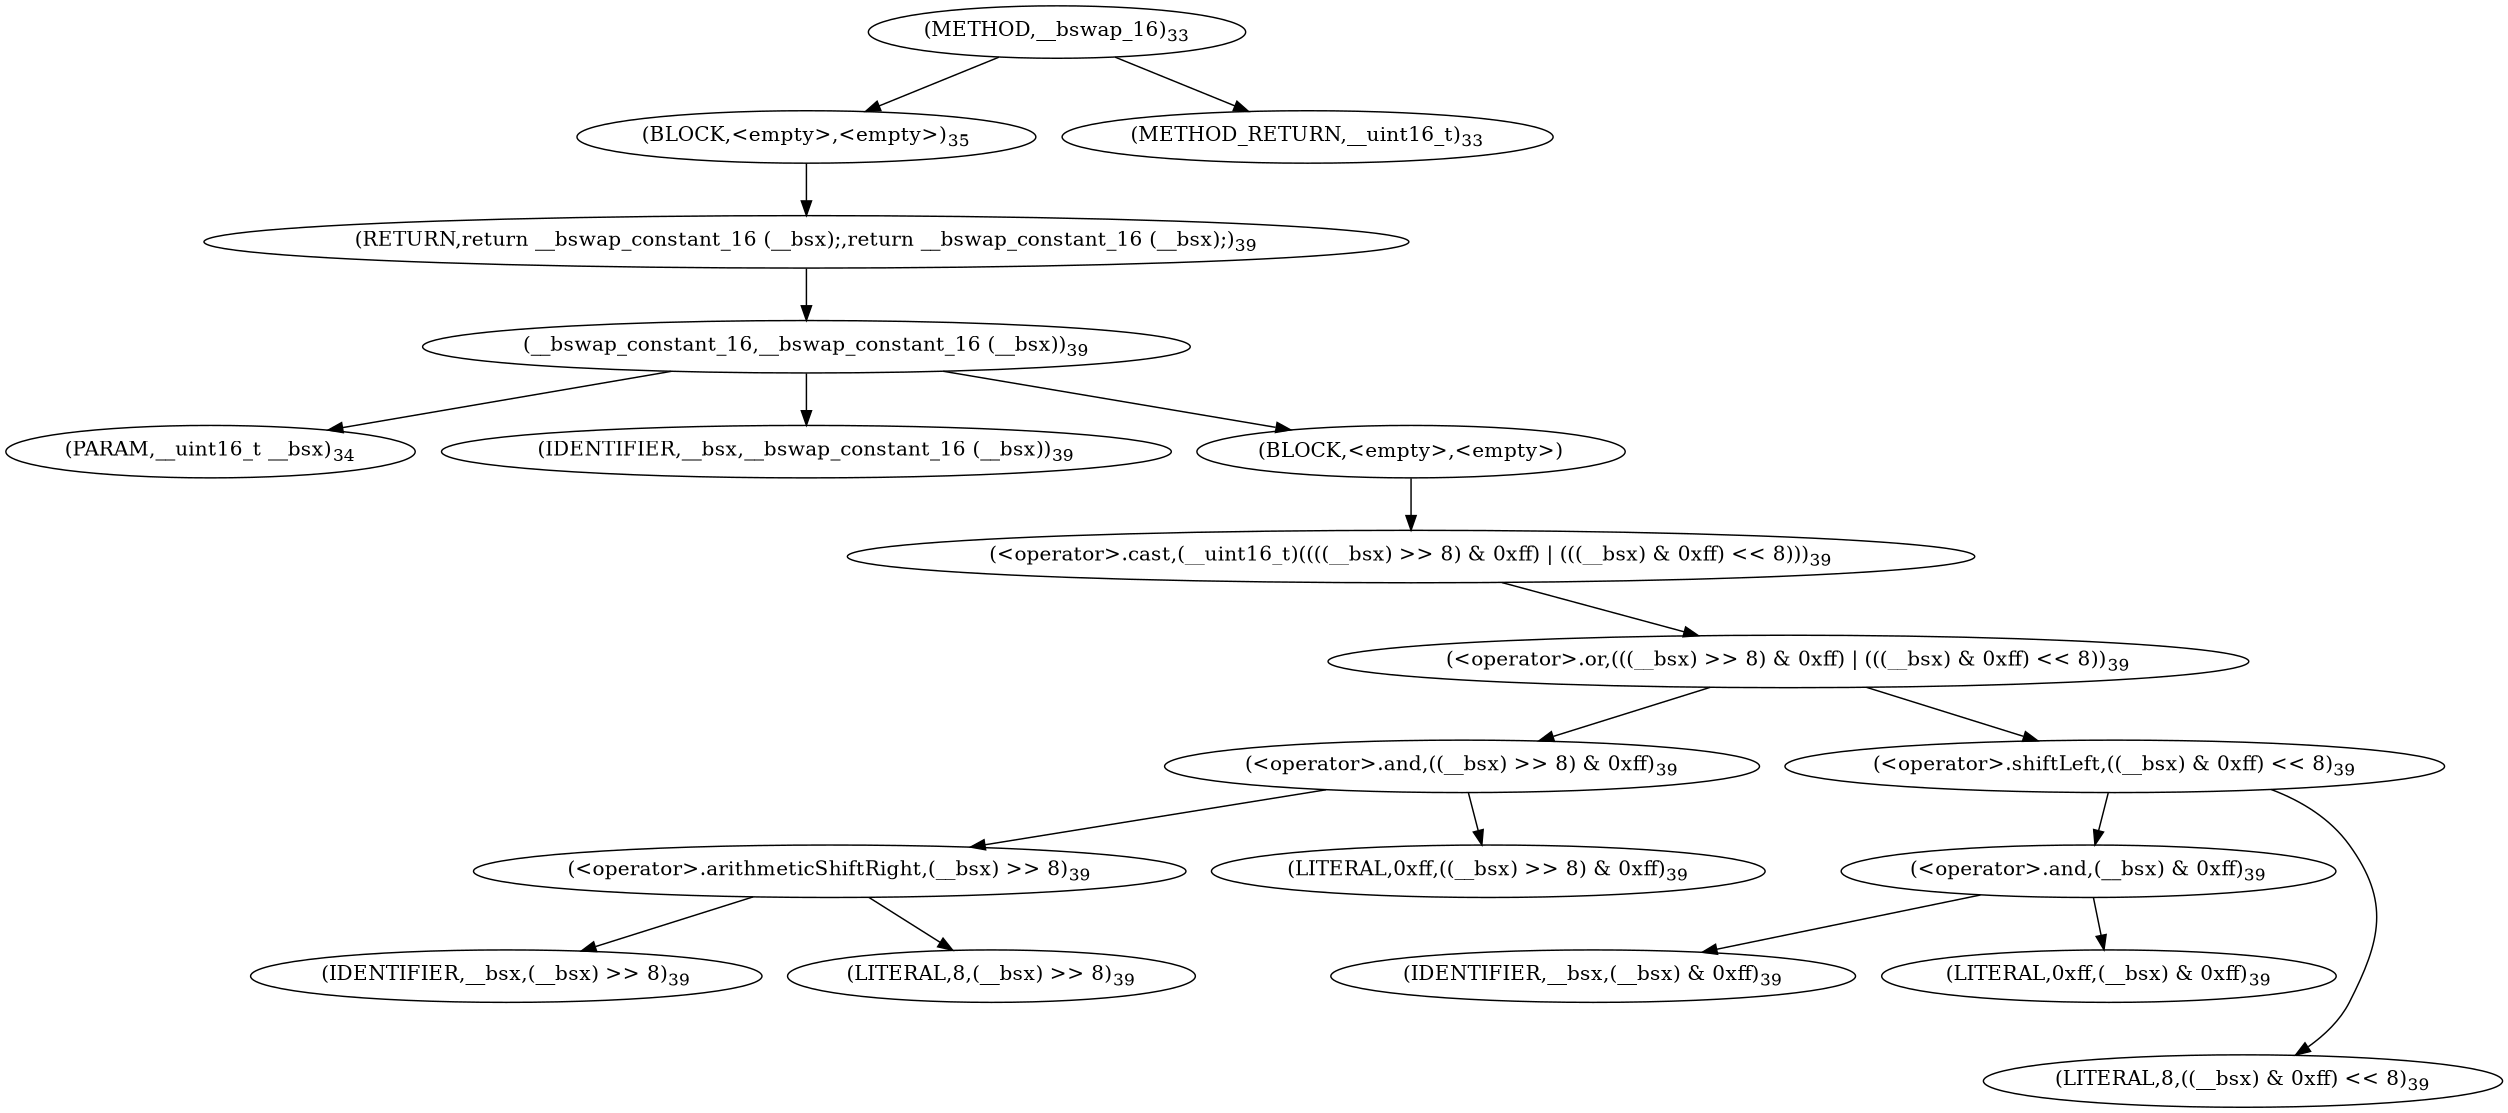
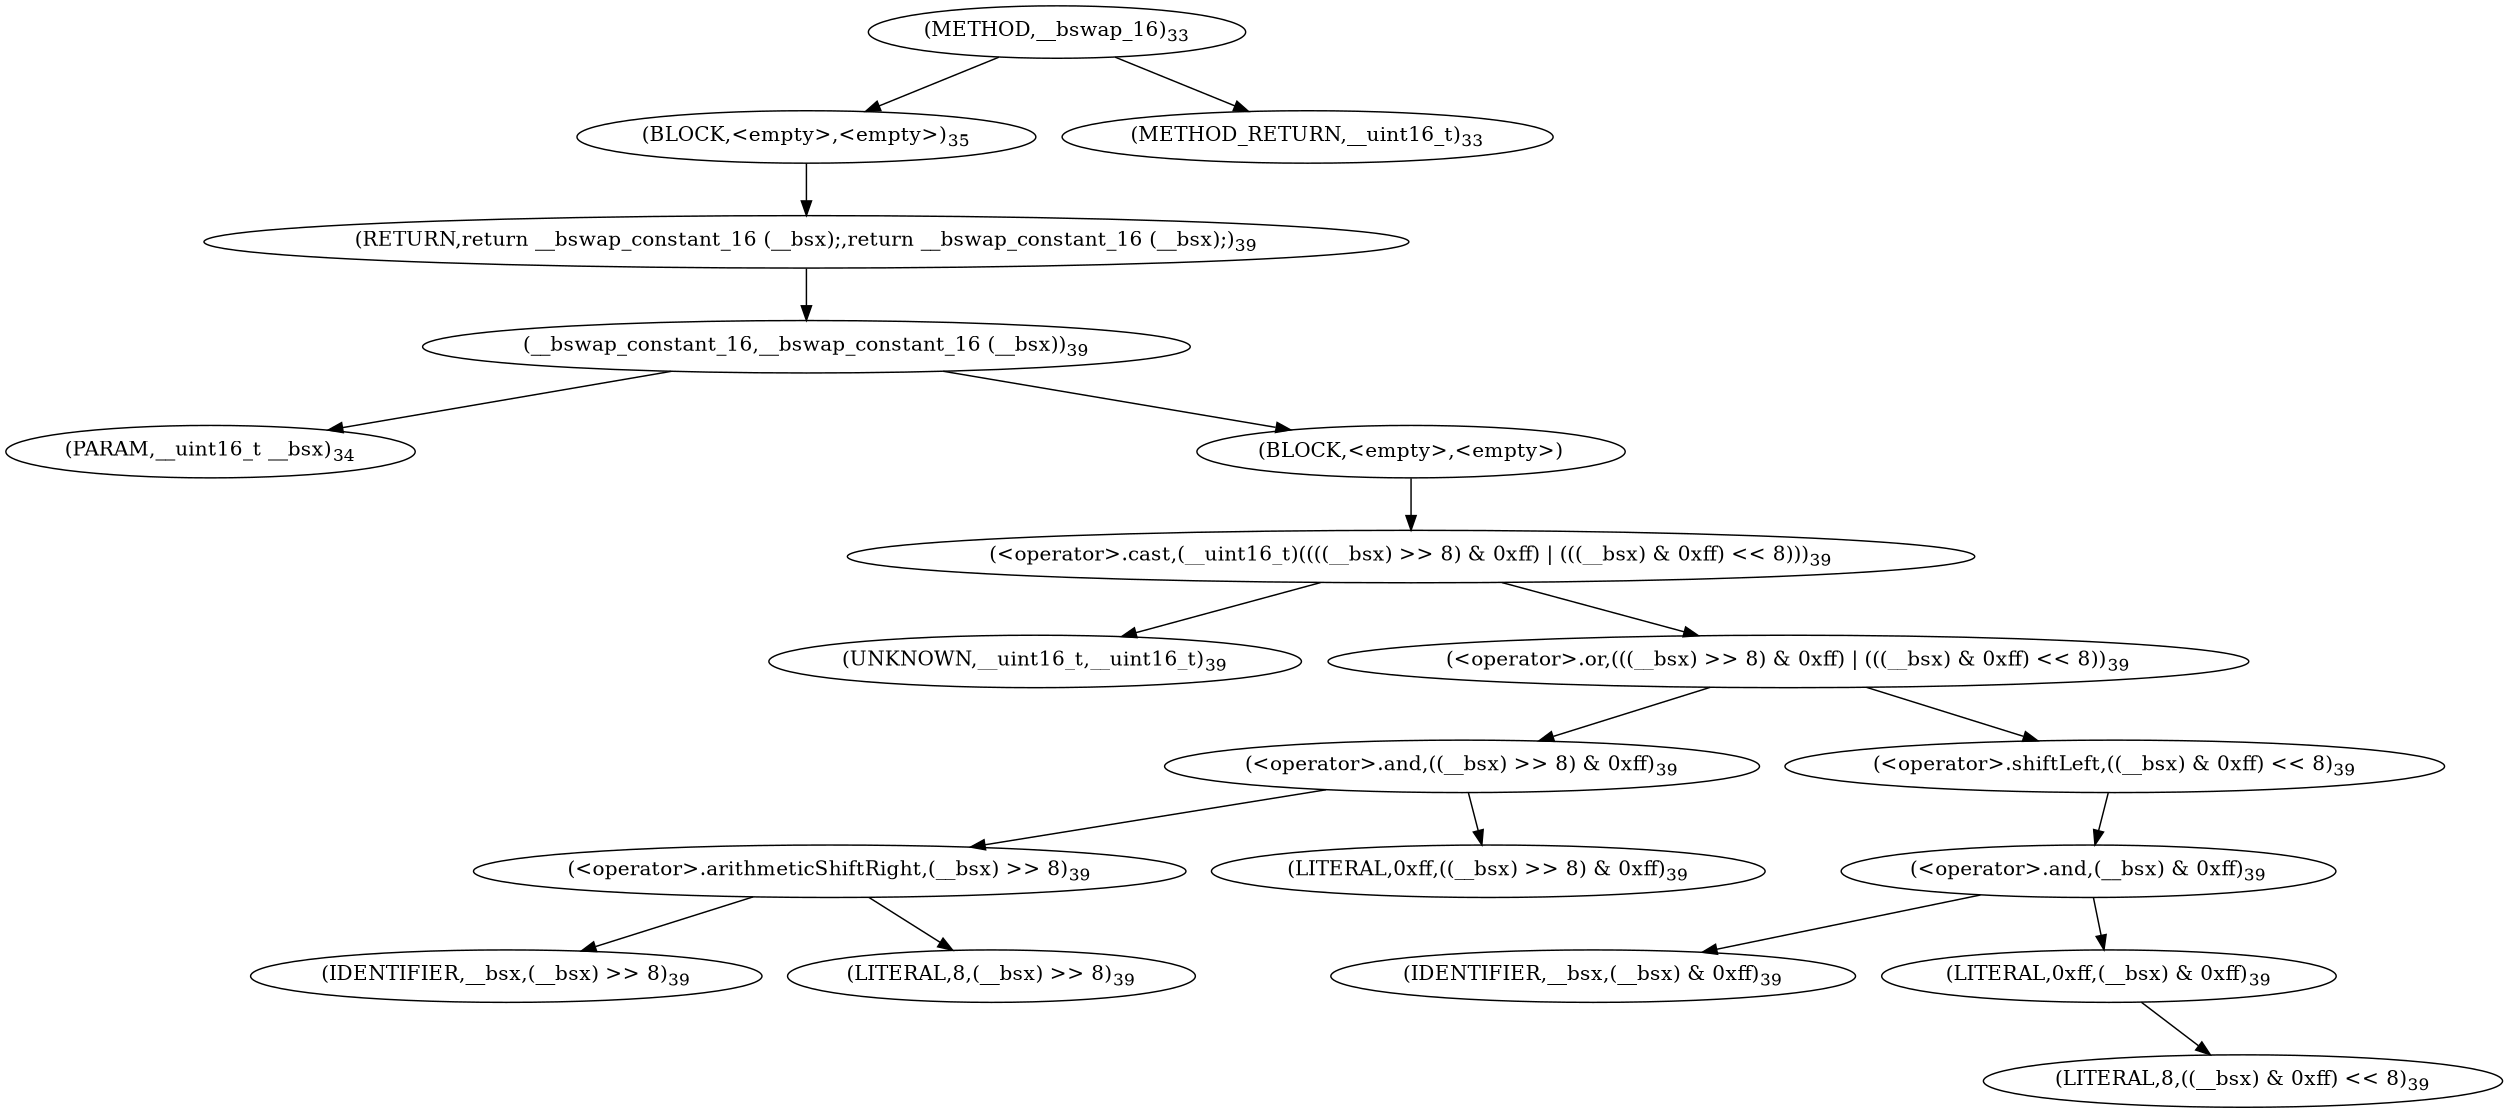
(806, 452) -> none
none -> (1035, 661)
(2376, 905) -> (2170, 1024)
